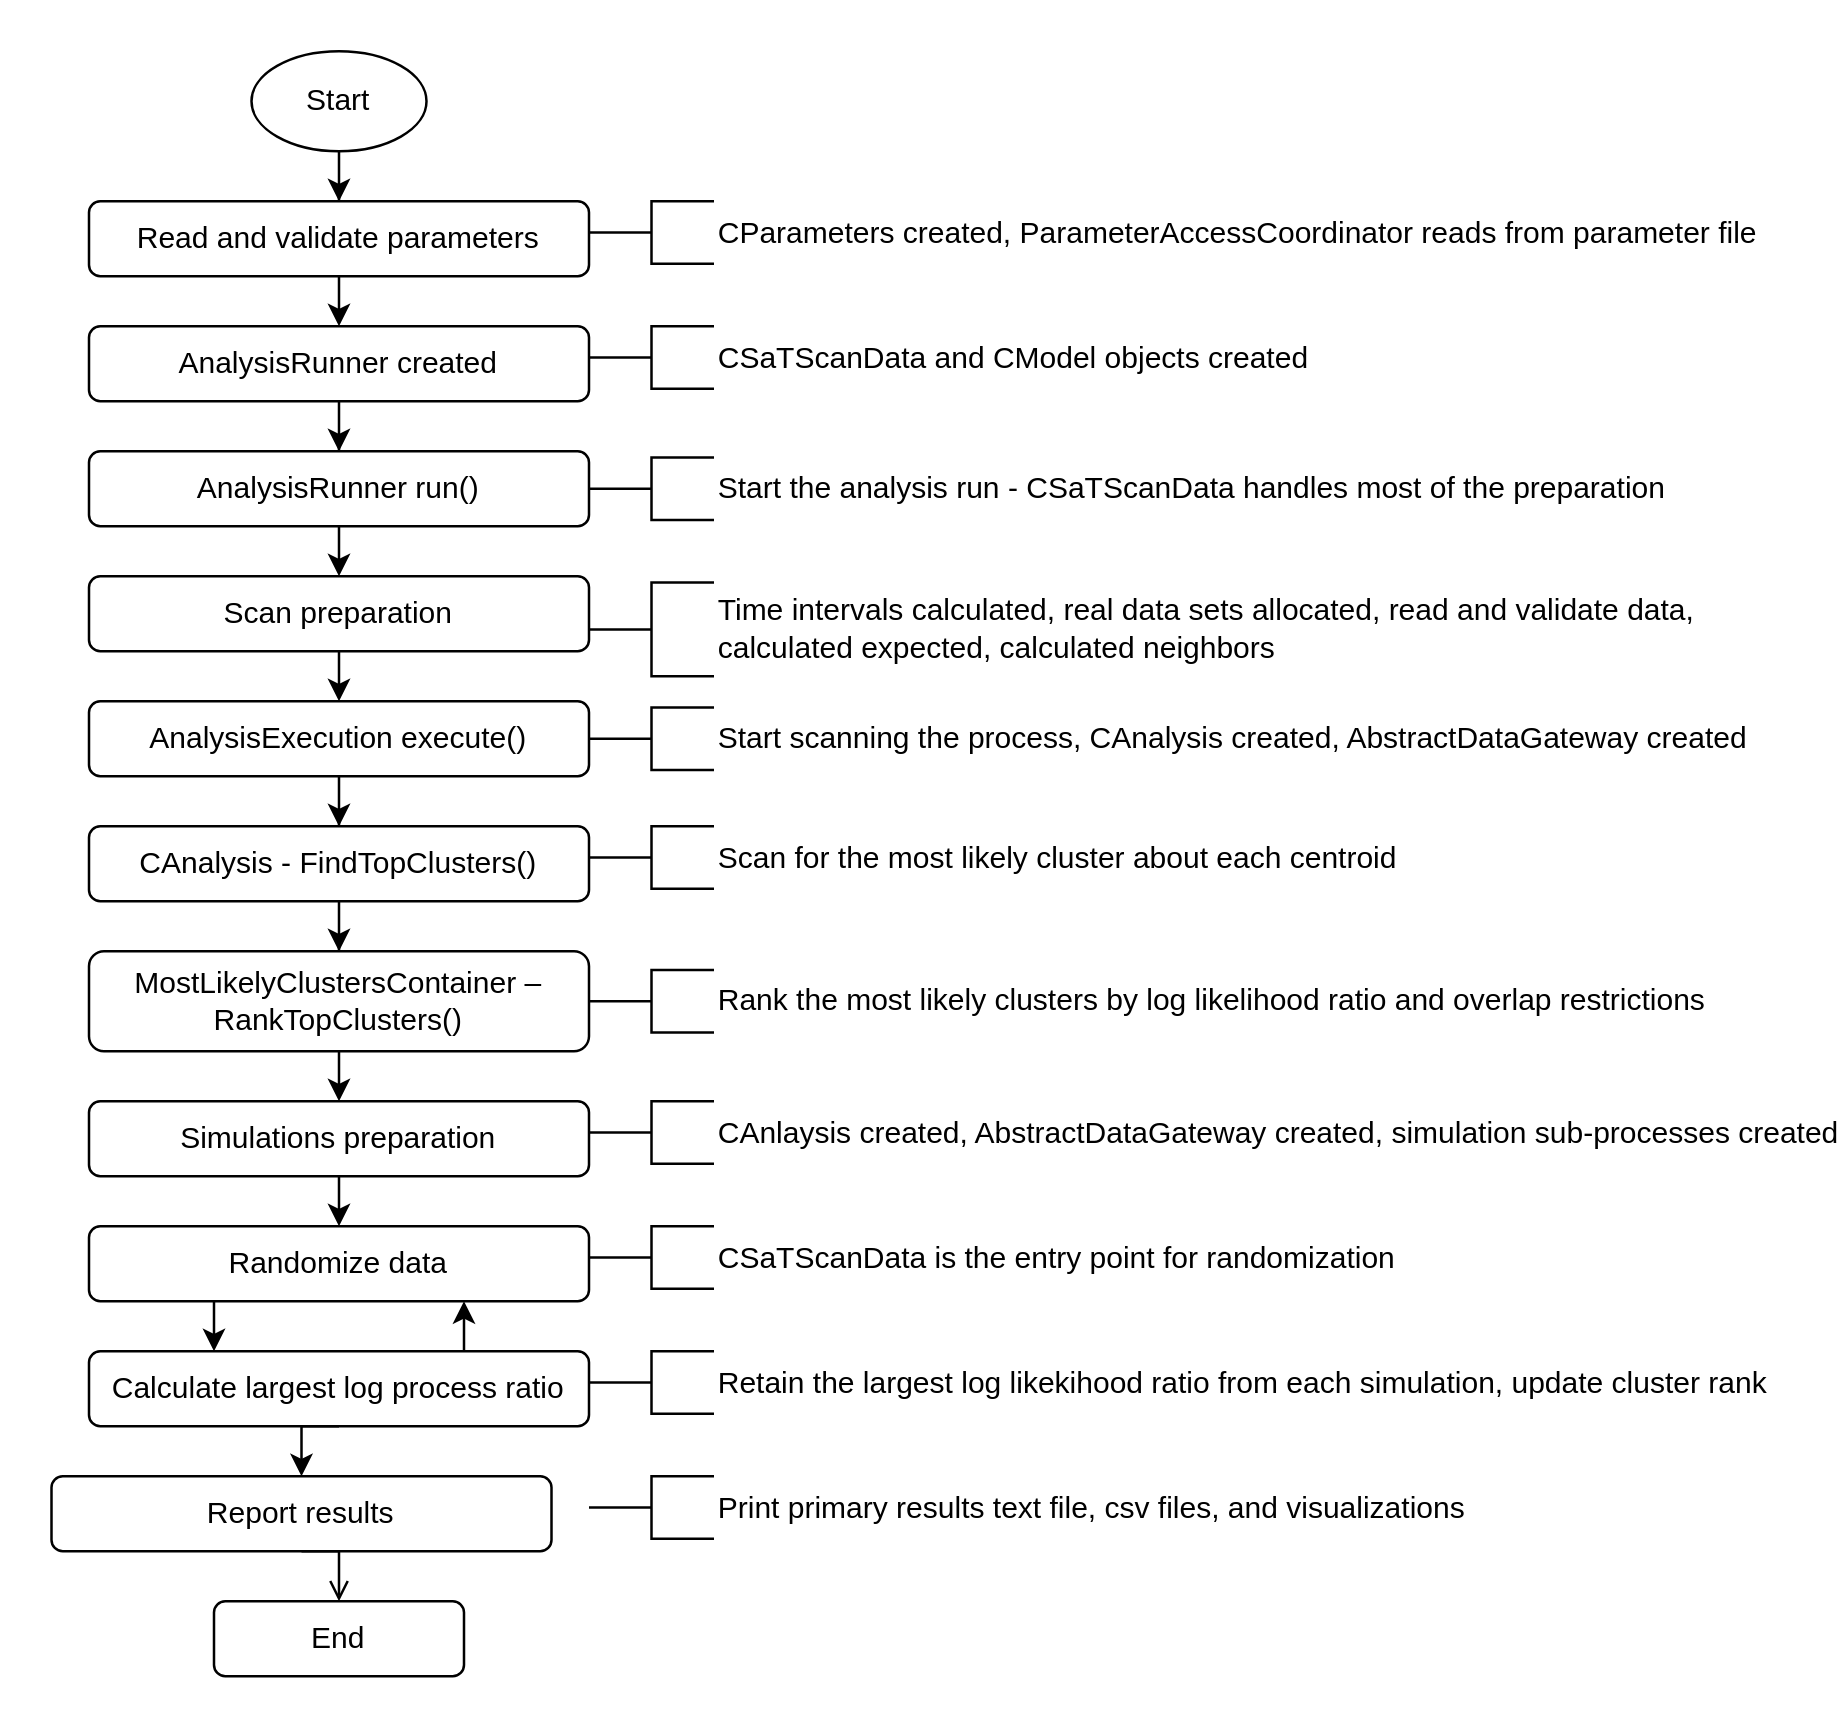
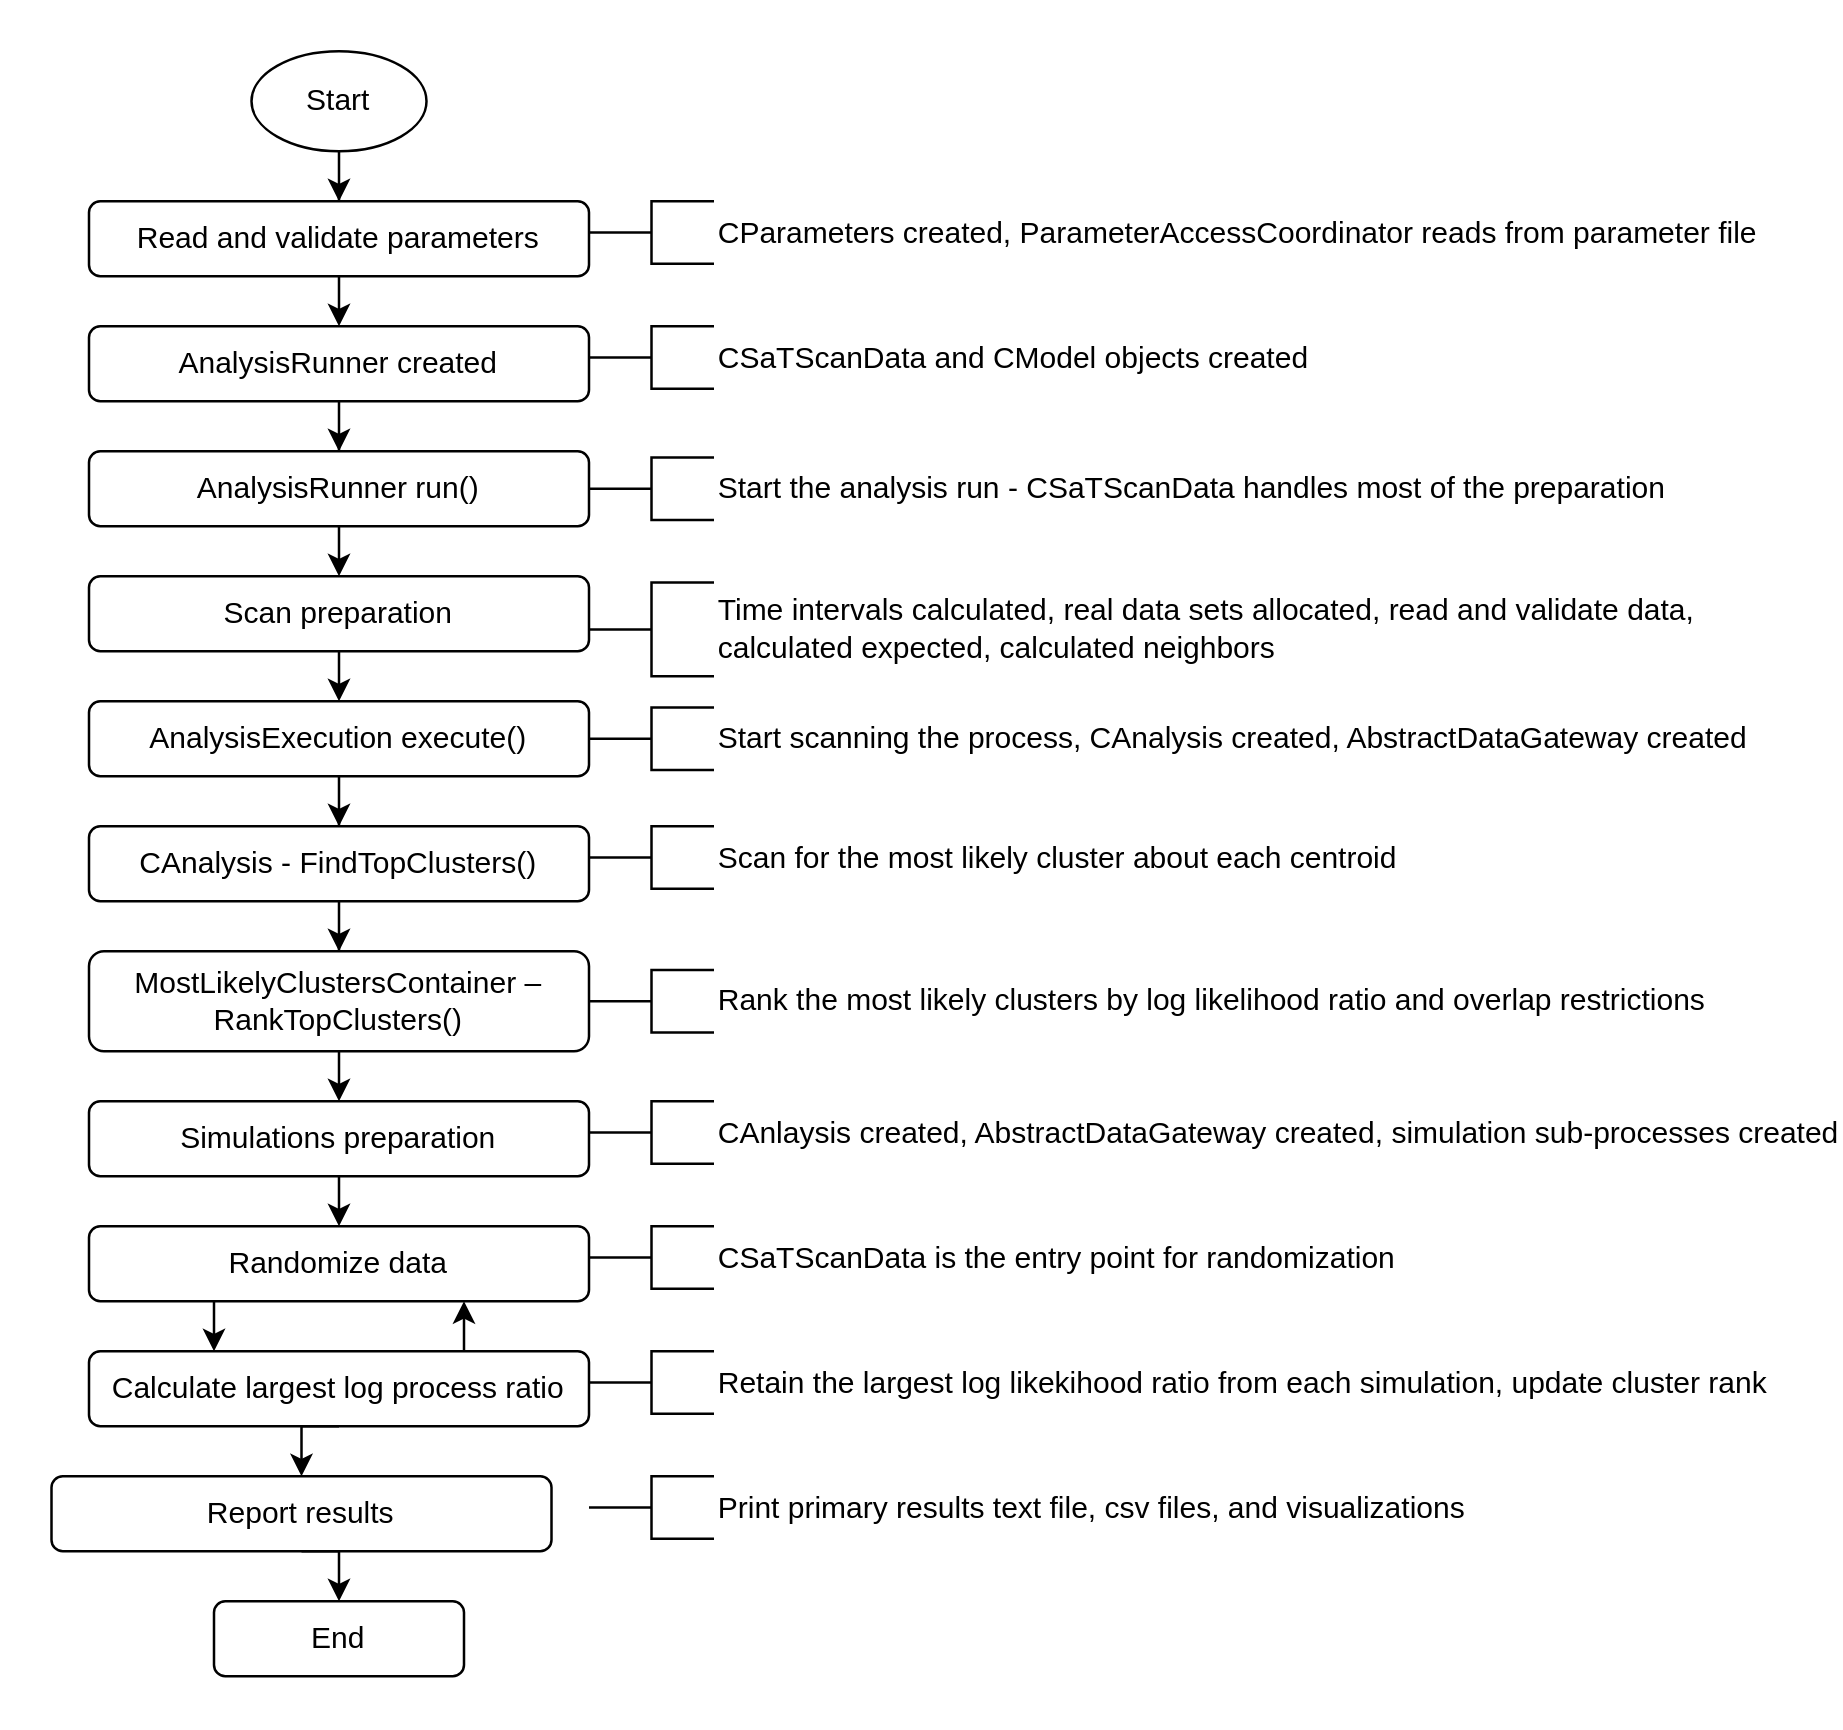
(339, 1587) -> (339, 1583)
